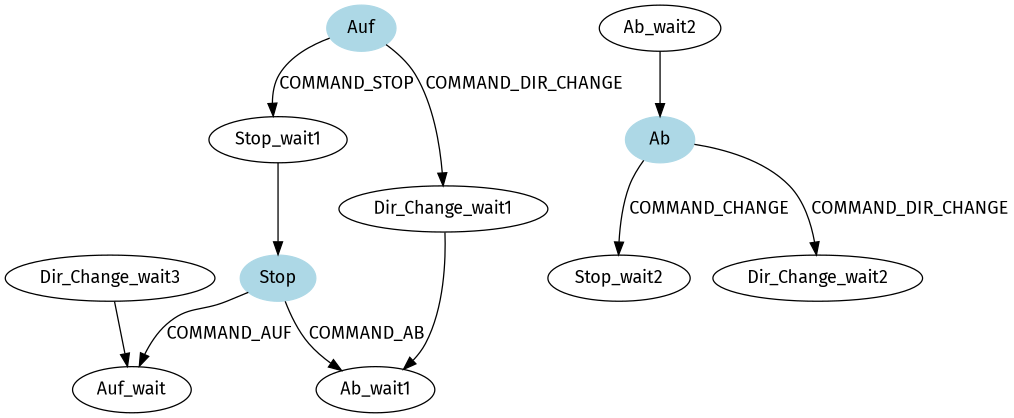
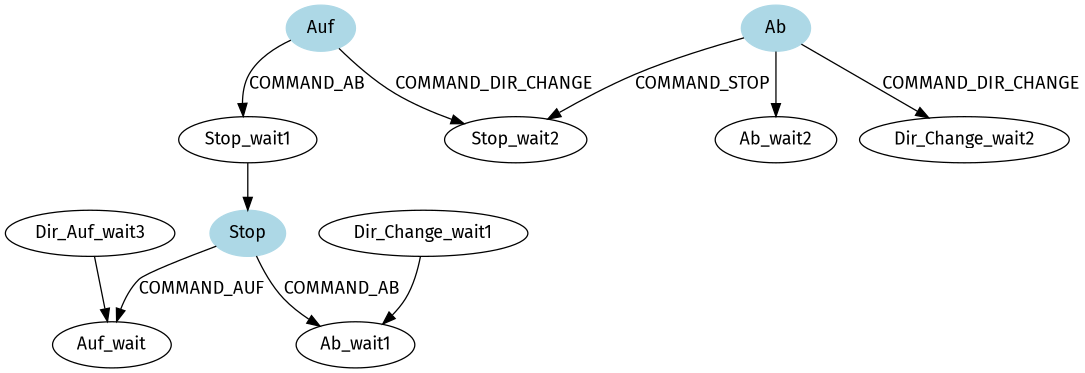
(660, 78) -> (776, 78)
(347, 84) -> (307, 84)
(428, 102) -> (391, 91)
(709, 209) -> (703, 84)
(110, 278) -> (90, 233)
